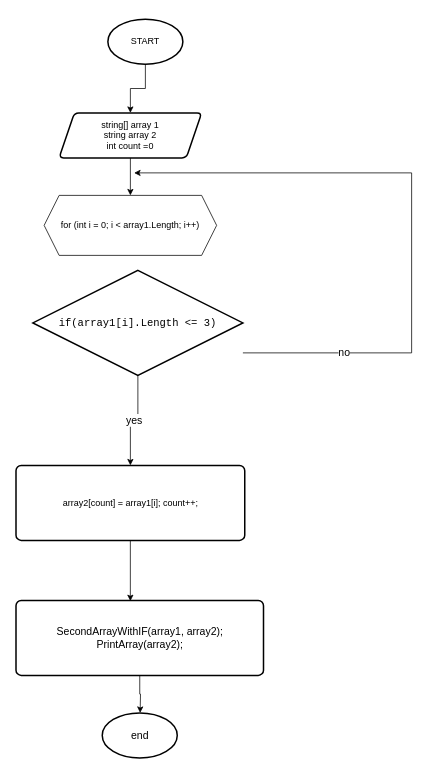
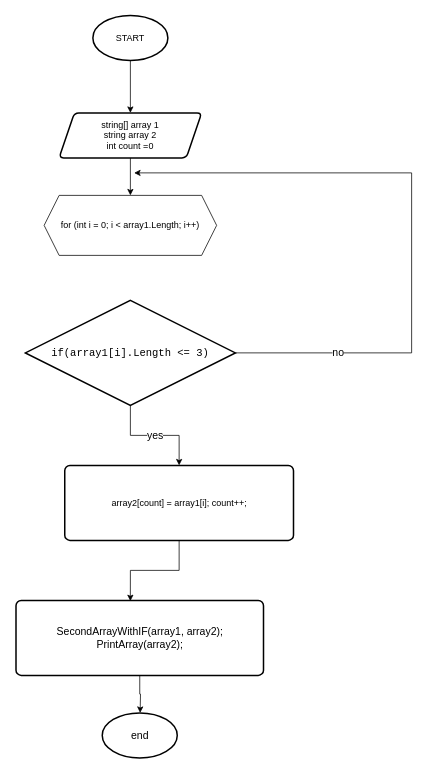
(145, 42) -> (130, 38)
(138, 323) -> (130, 353)
(130, 503) -> (179, 503)
